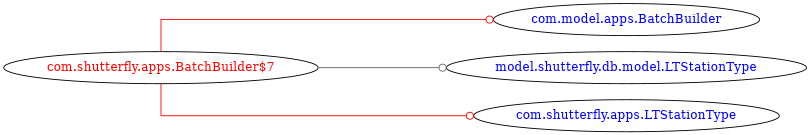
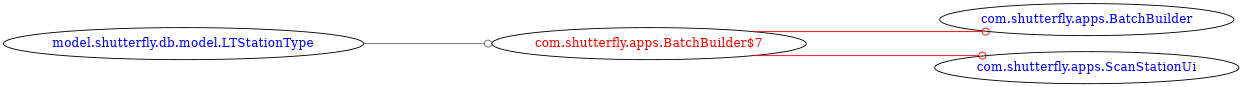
(626, 20) -> (1087, 20)
(379, 68) -> (424, 44)
(626, 116) -> (1087, 68)
